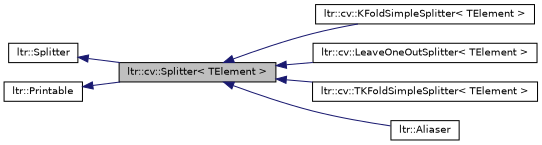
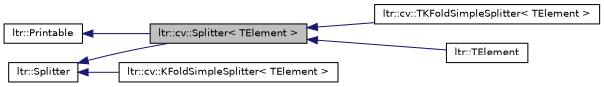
(295, 38) -> (104, 72)
(425, 53) -> none
(425, 130) -> (487, 53)
